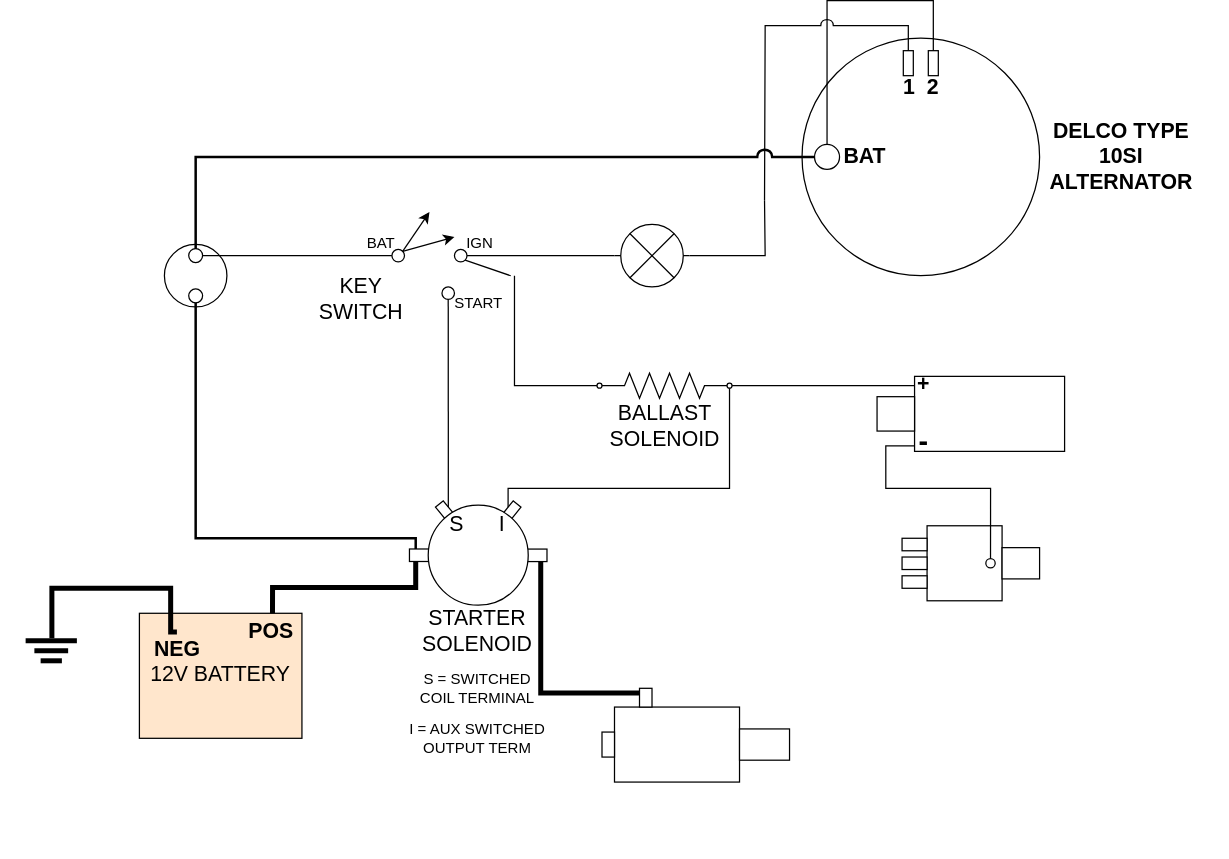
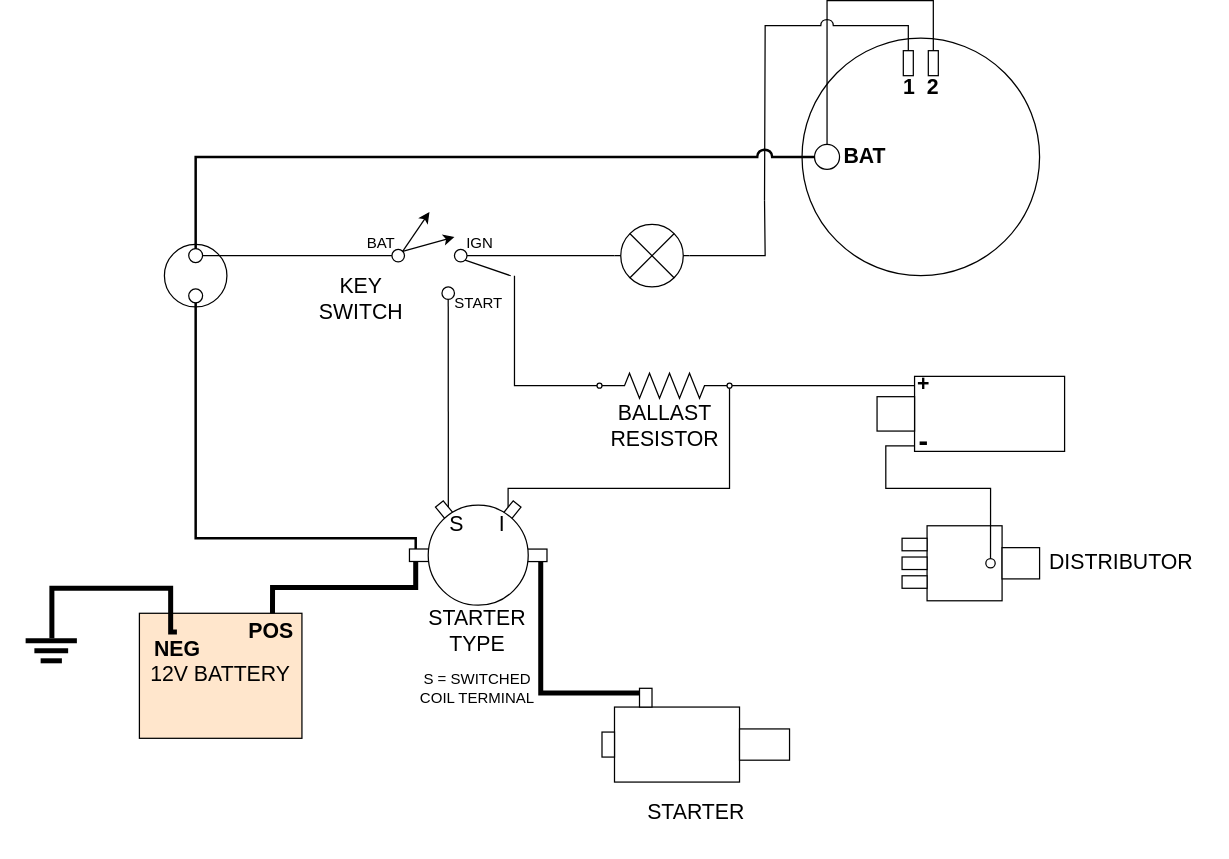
(1121, 157) -> none
(665, 427) -> (665, 427)
none -> (1121, 563)
(478, 632) -> (478, 632)
(477, 738) -> none
none -> (696, 813)
